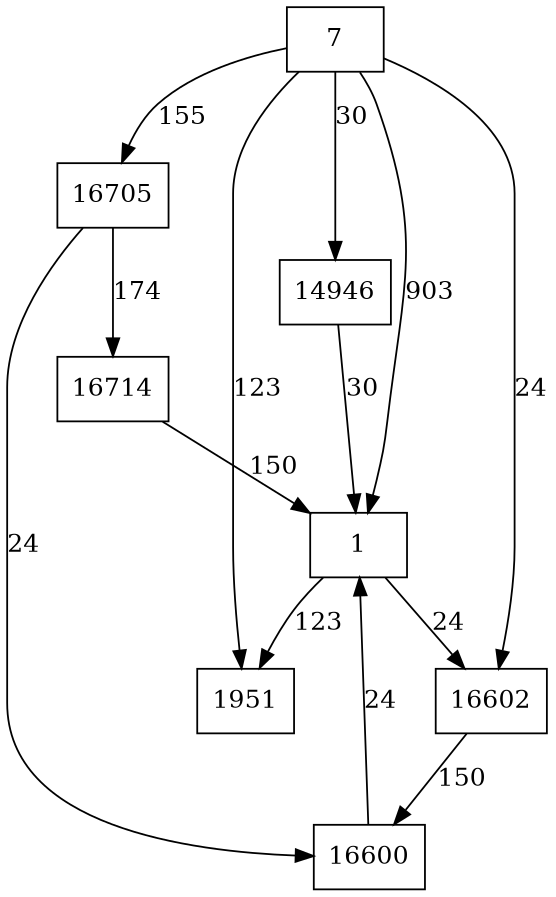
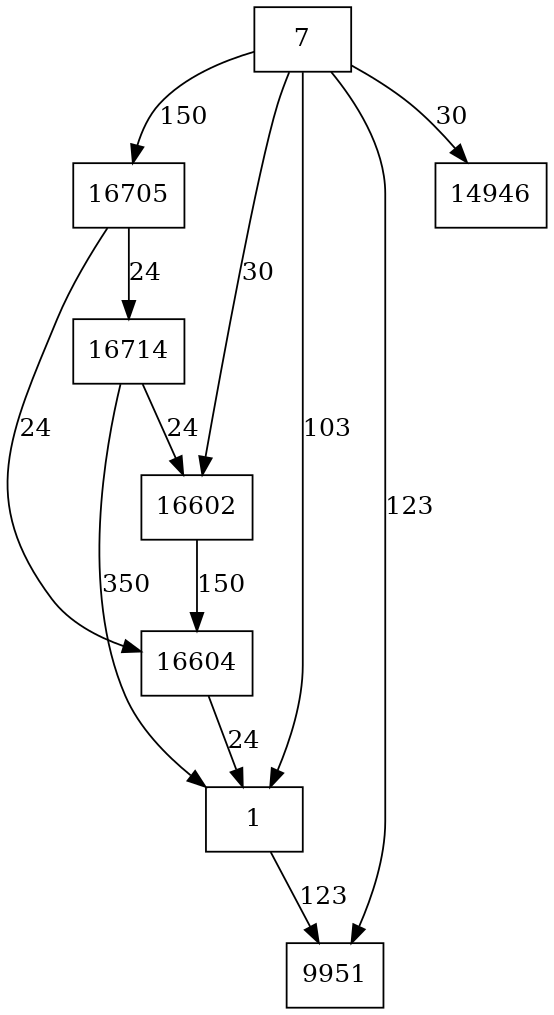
(183, 117) -> (184, 117)
(138, 292) -> (146, 273)
(430, 292) -> (328, 429)
(532, 389) -> (259, 273)
(346, 410) -> none
(274, 467) -> (127, 585)
(419, 616) -> (159, 421)
(246, 701) -> (335, 975)
(369, 857) -> (197, 663)
